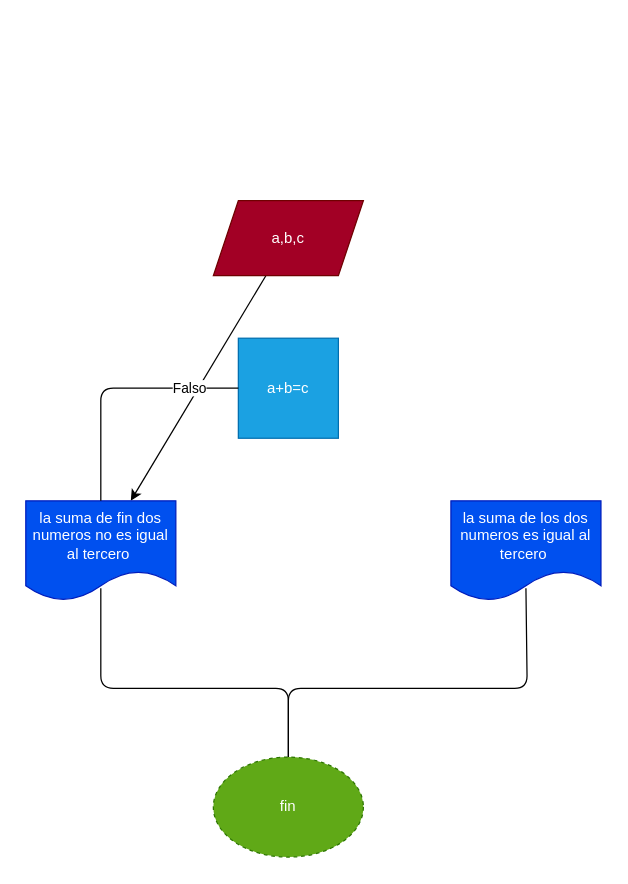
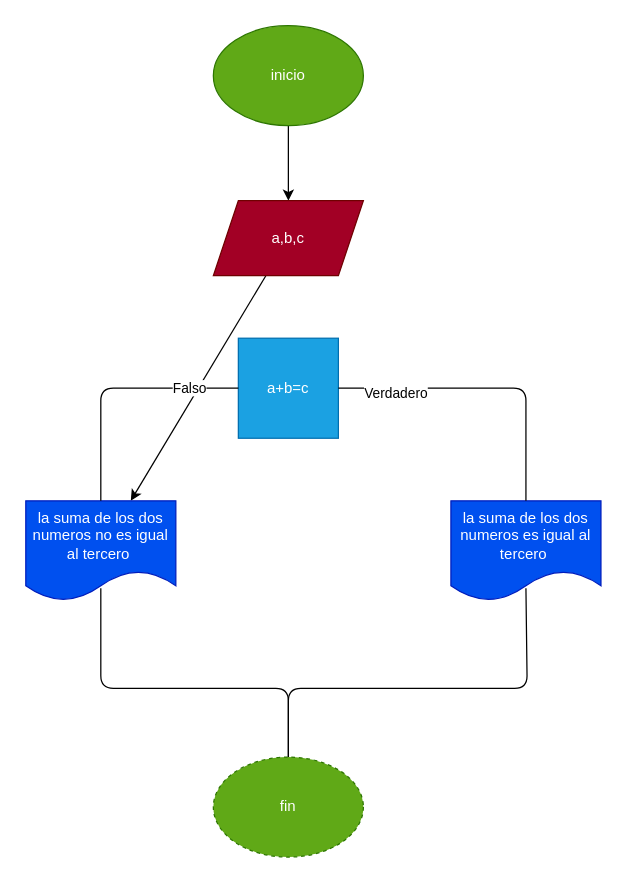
none -> (288, 76)
none -> (288, 159)
none -> (483, 388)
(101, 536) -> (101, 536)
